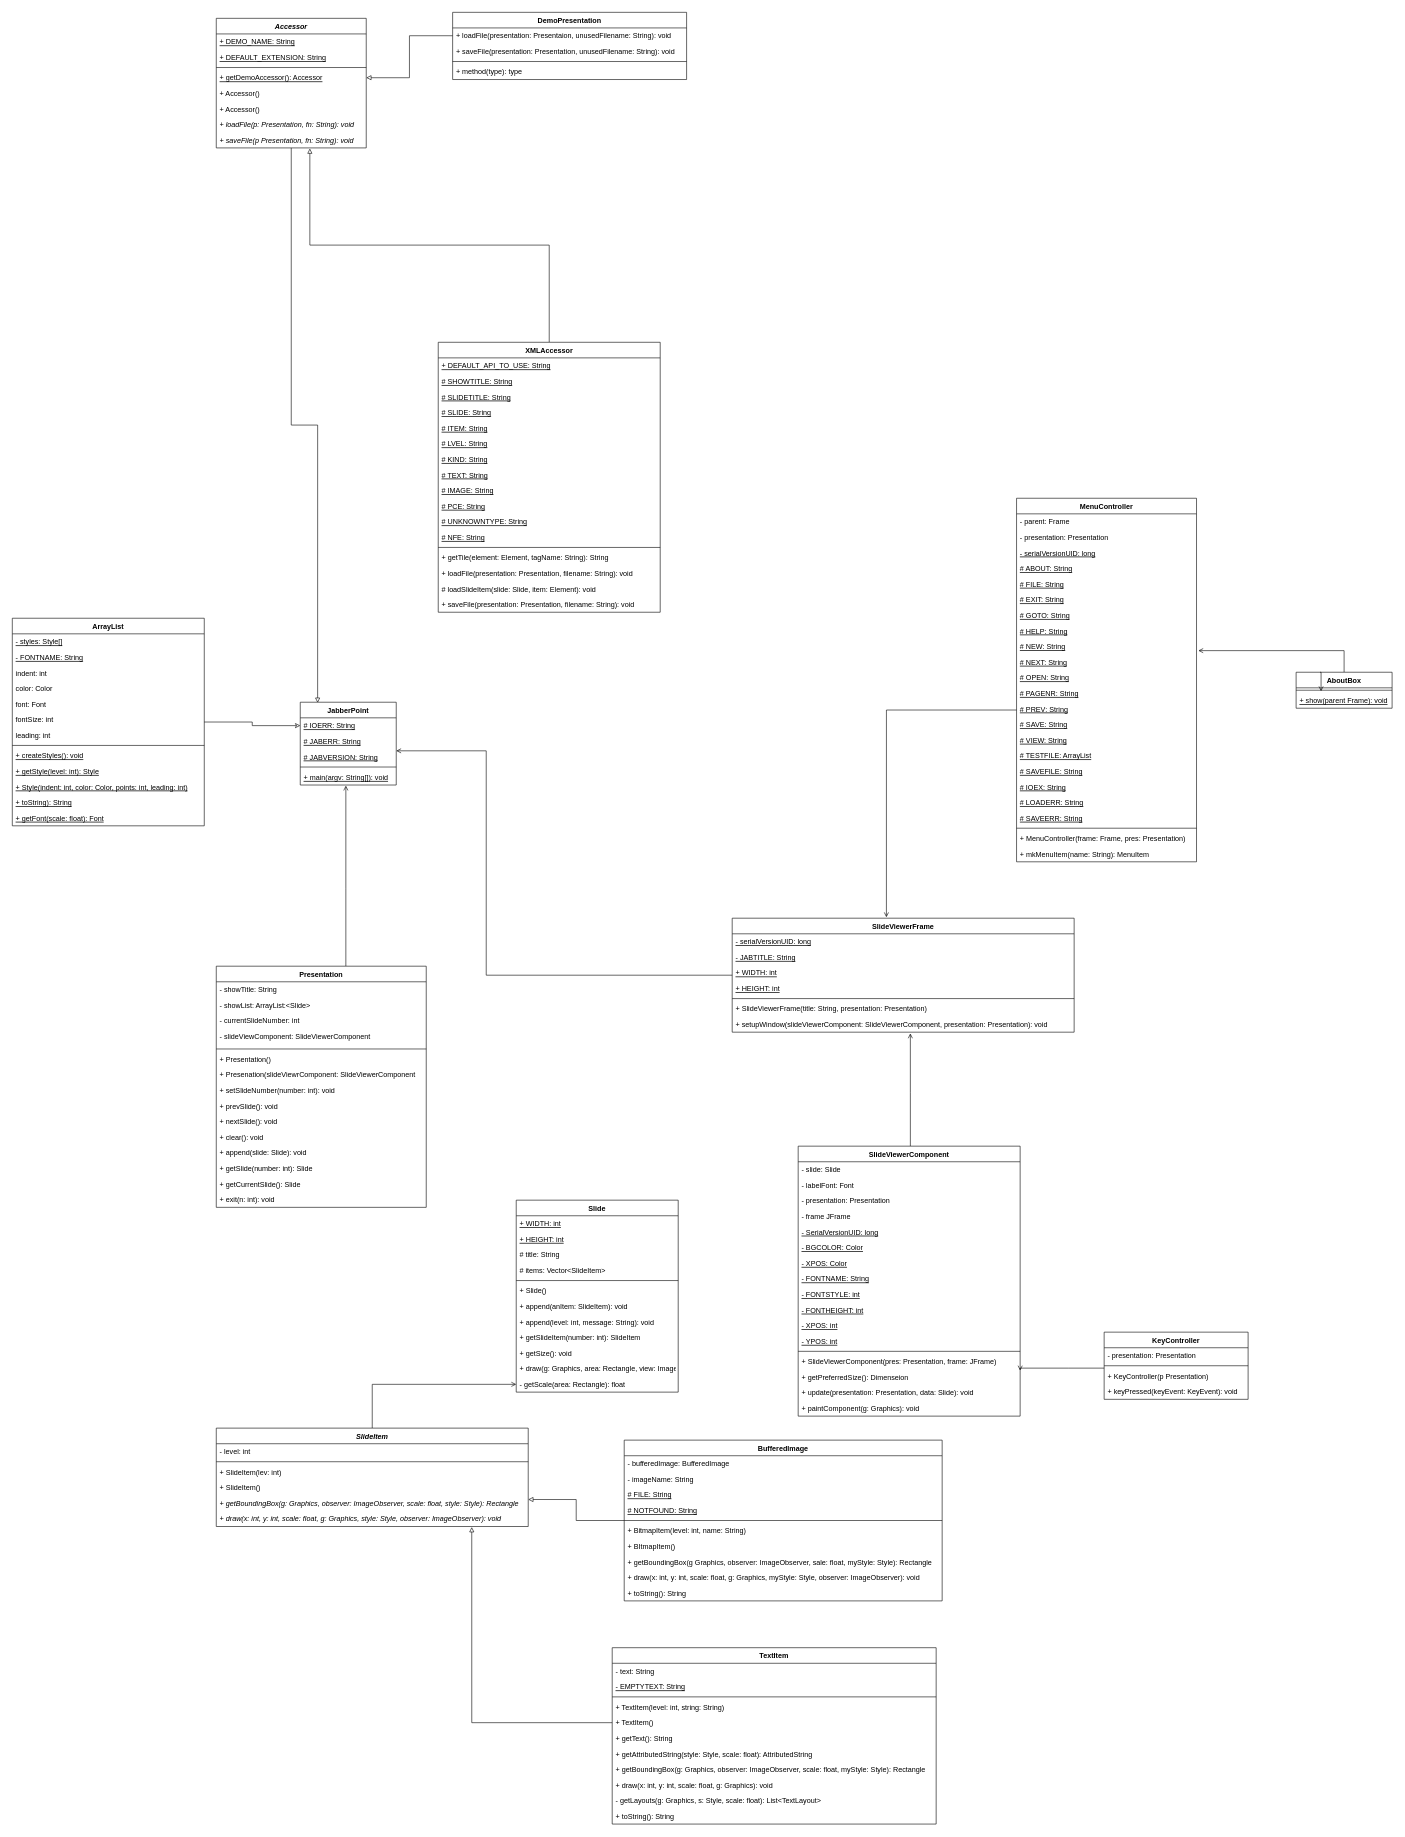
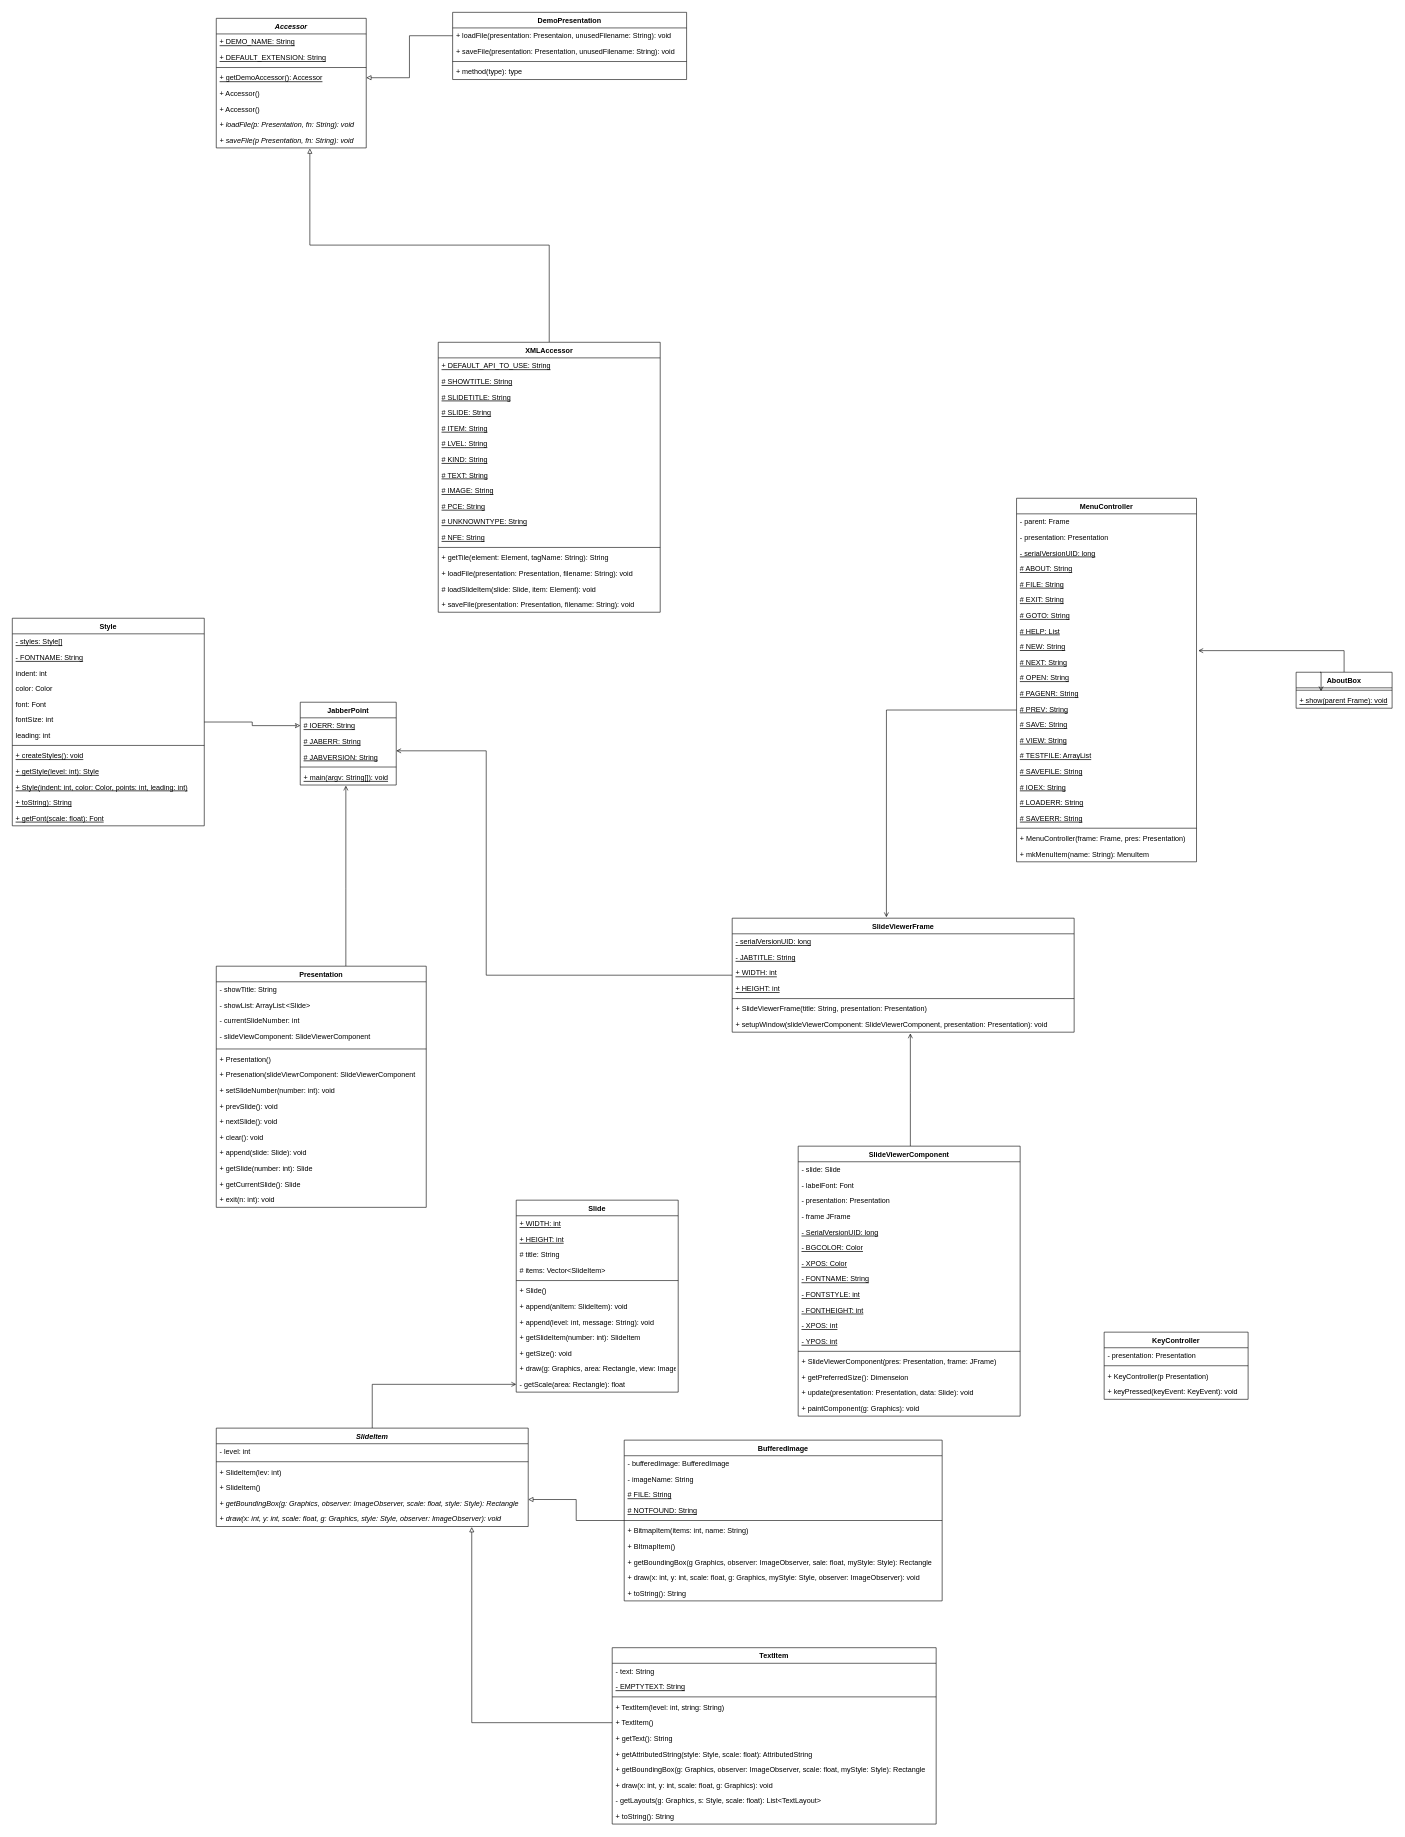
(302, 425) -> none
(108, 626) -> (108, 626)
(1044, 631) -> (1040, 631)
(1062, 1368) -> none
(693, 1531) -> (694, 1531)
